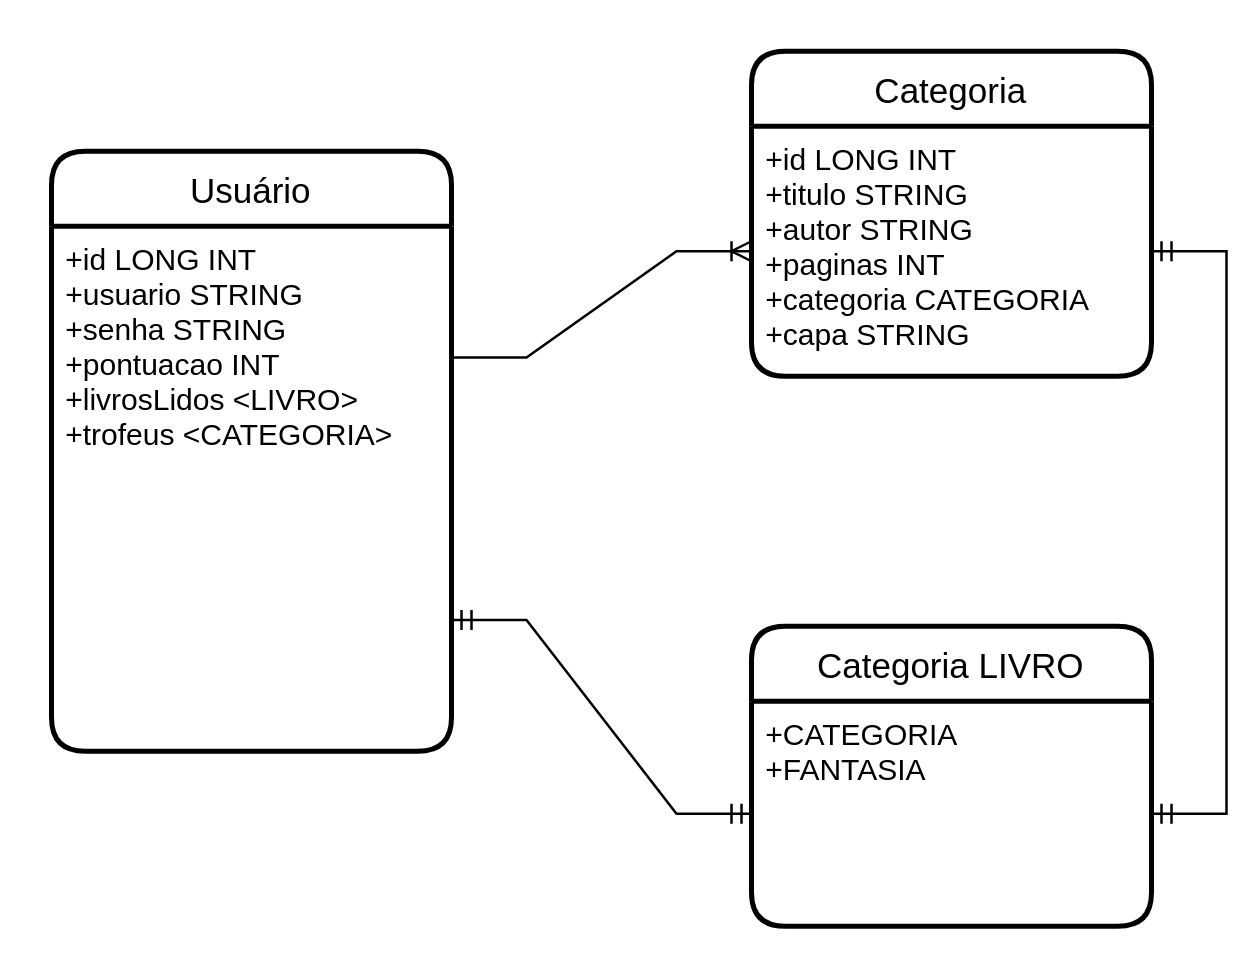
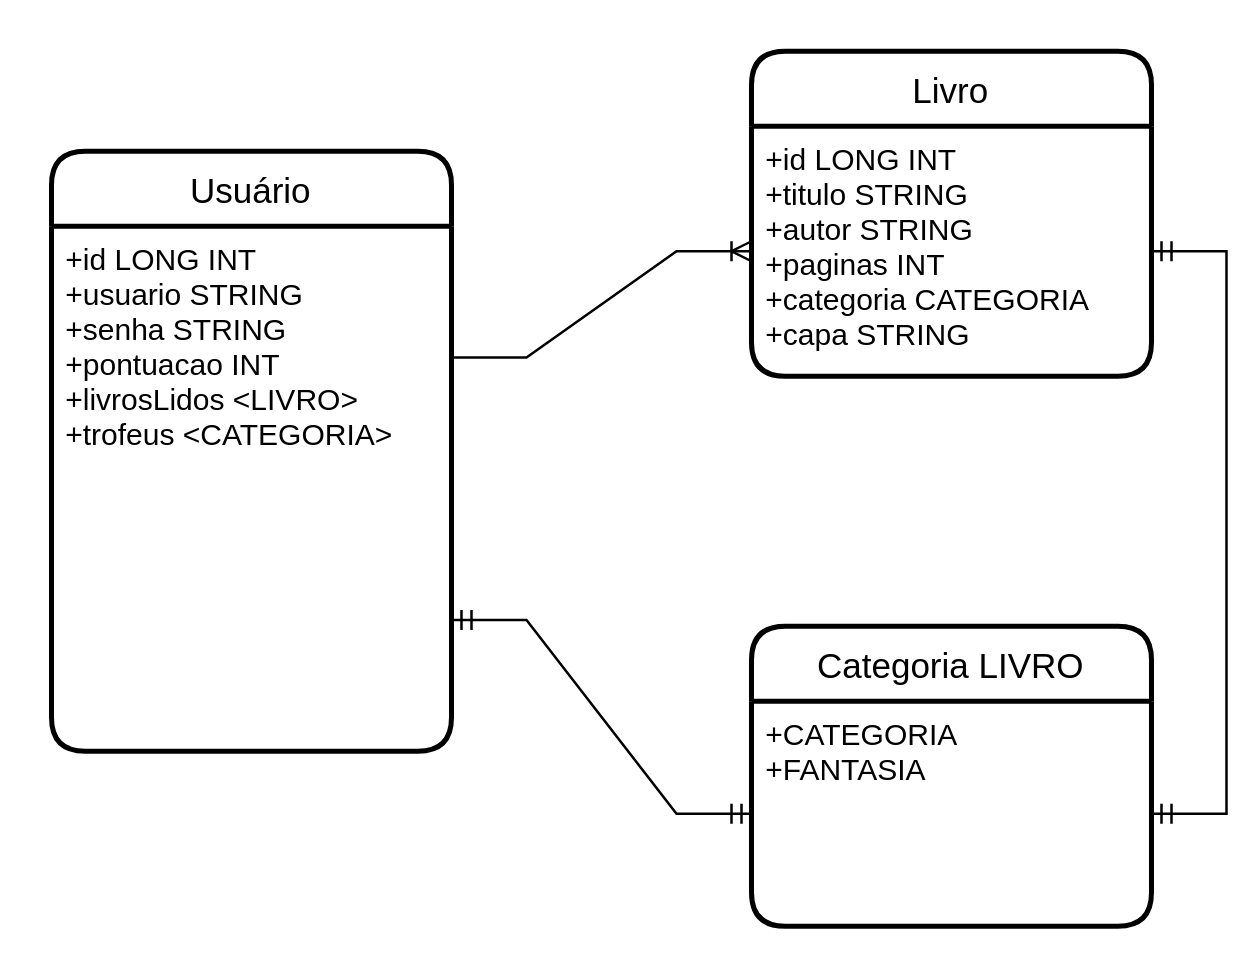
(950, 91) -> (950, 91)
